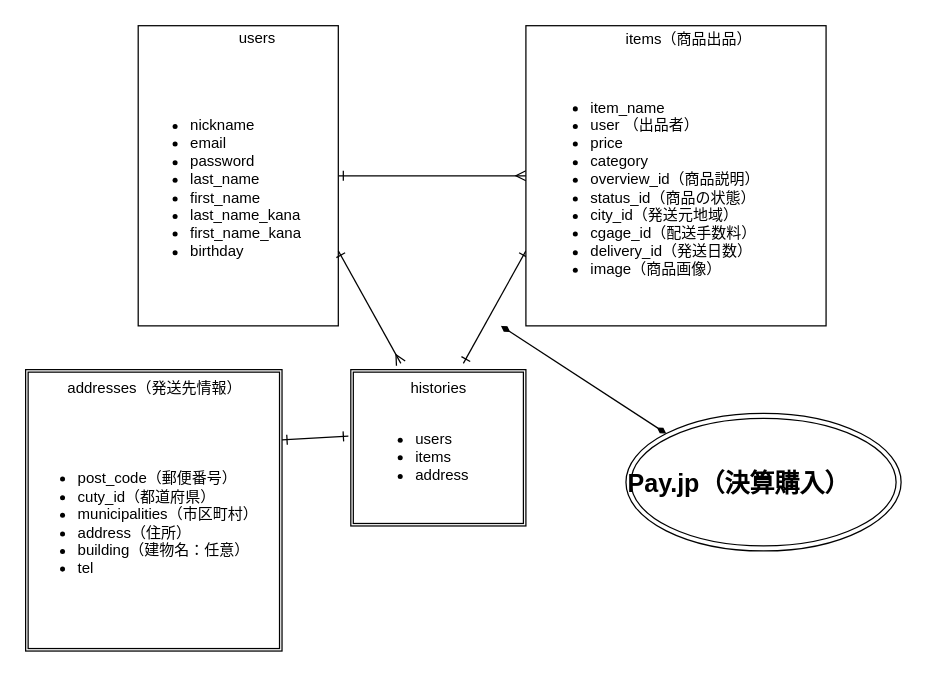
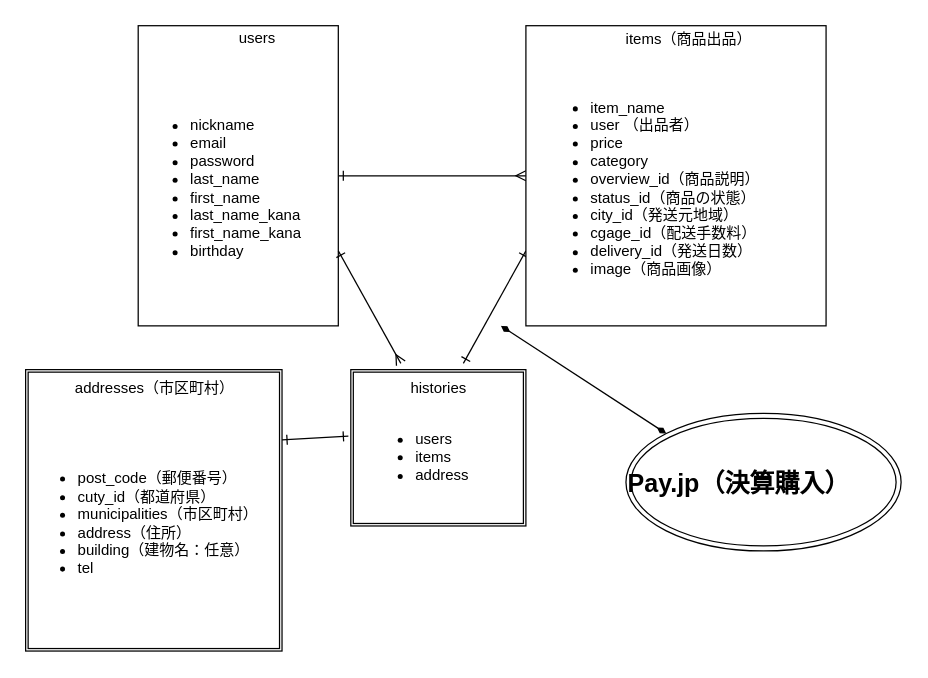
(155, 388) -> (155, 388)
